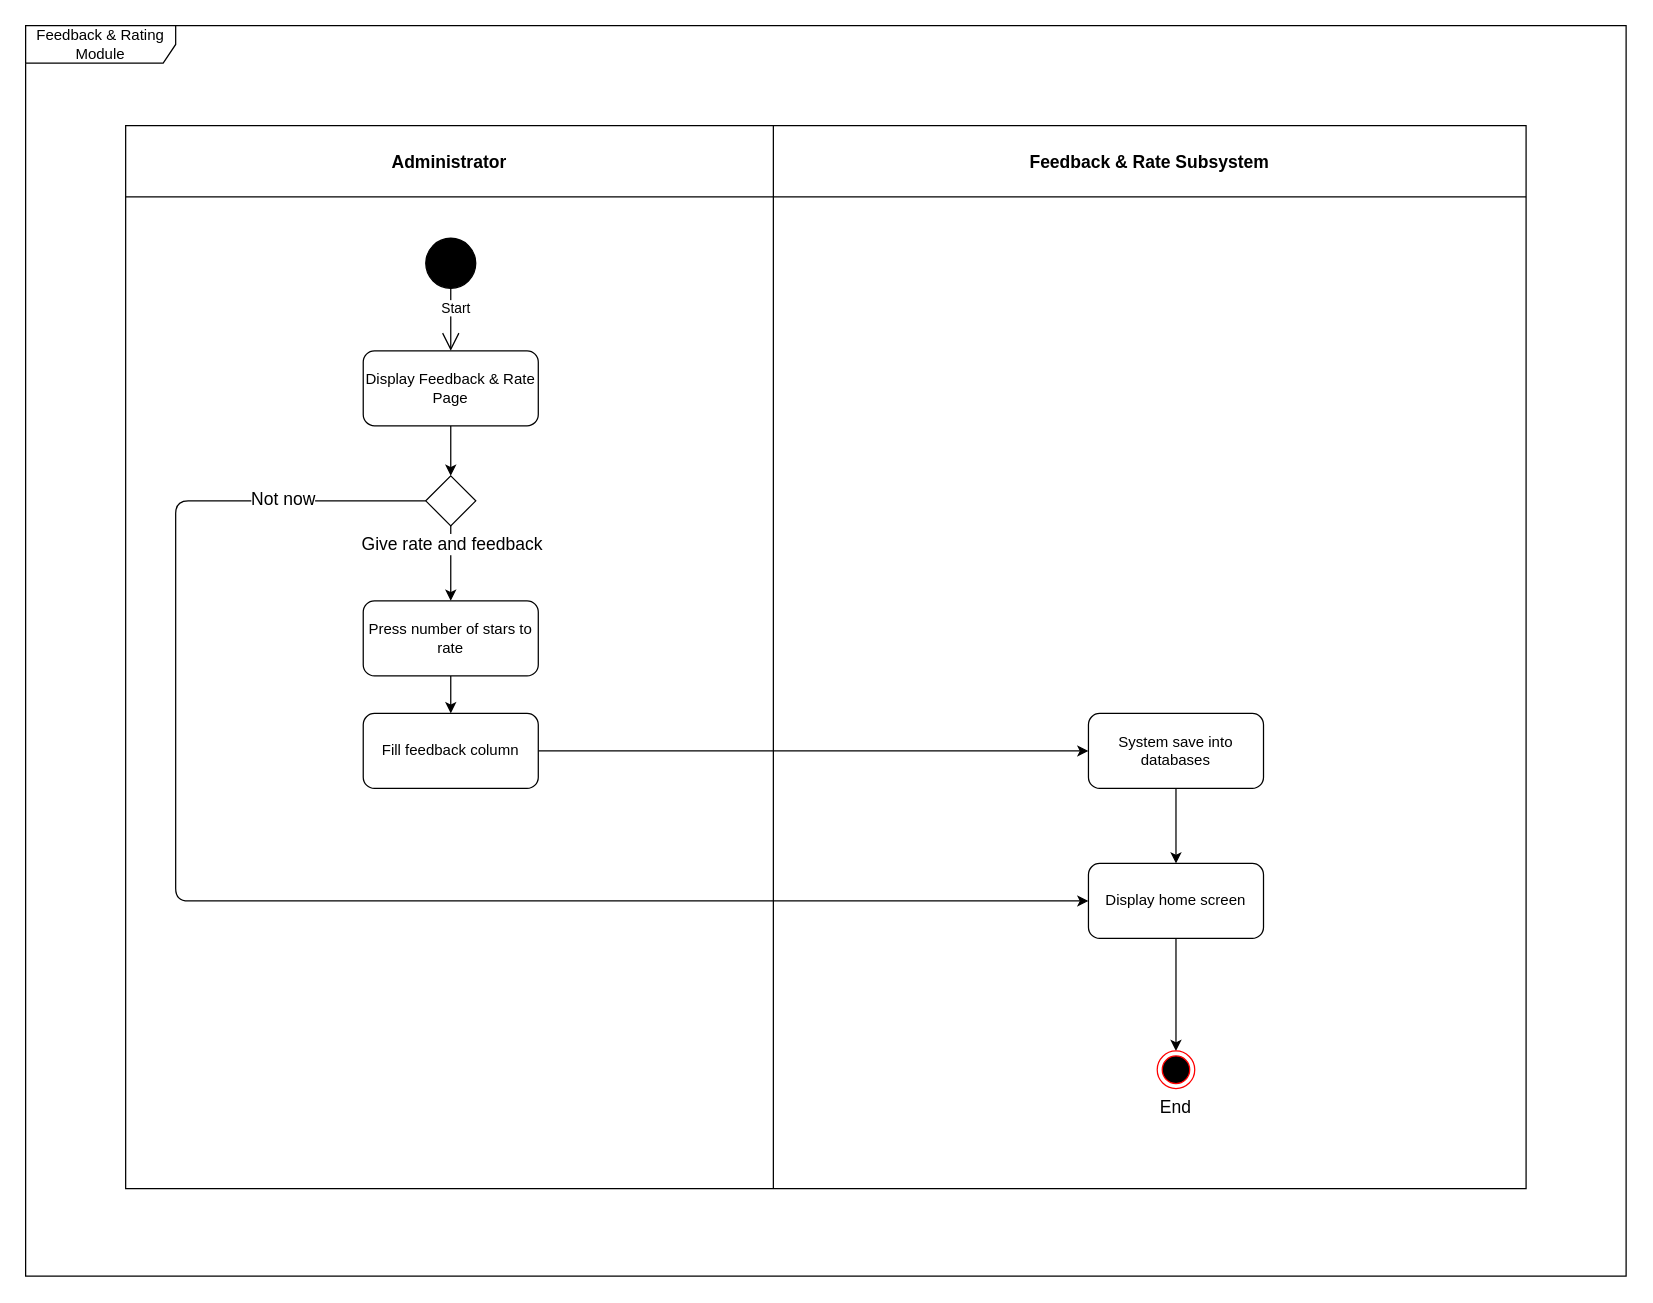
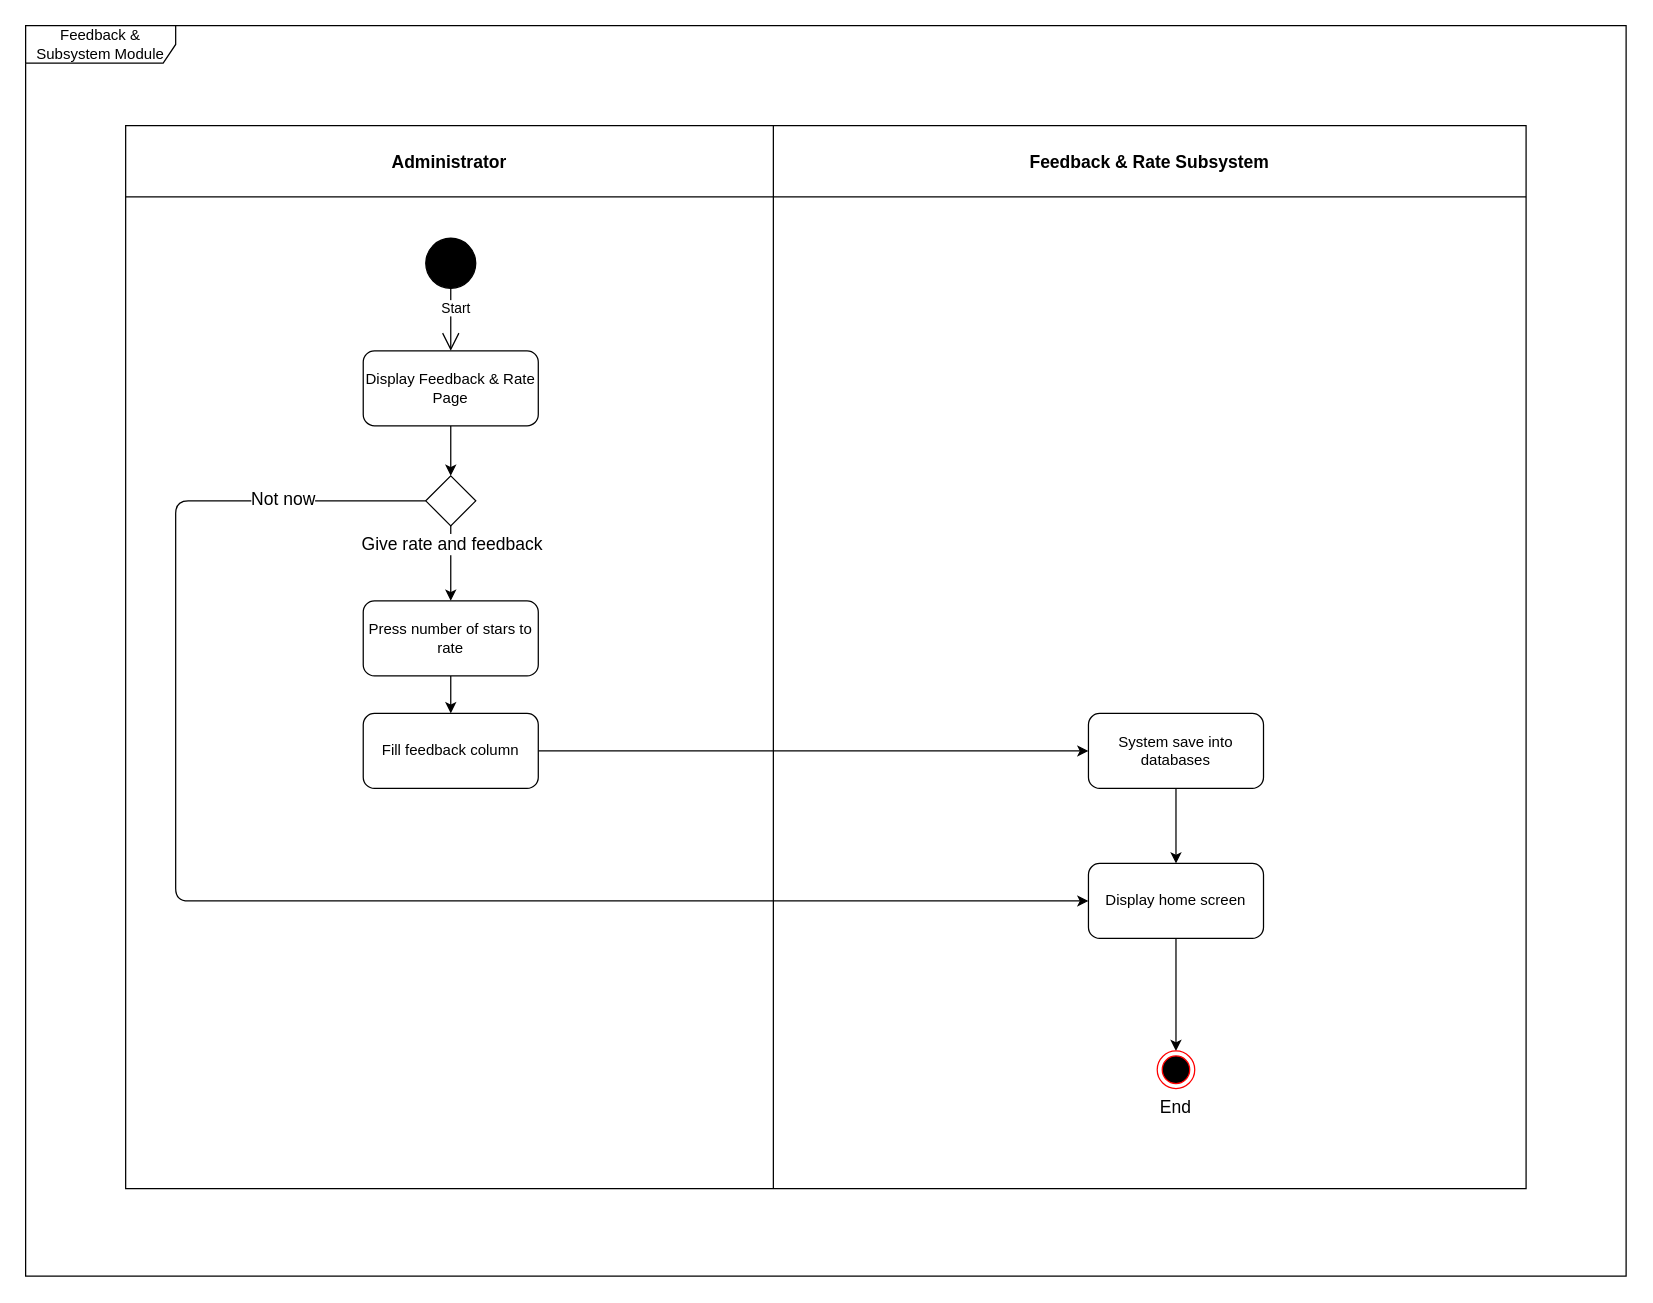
(101, 44) -> (101, 44)
